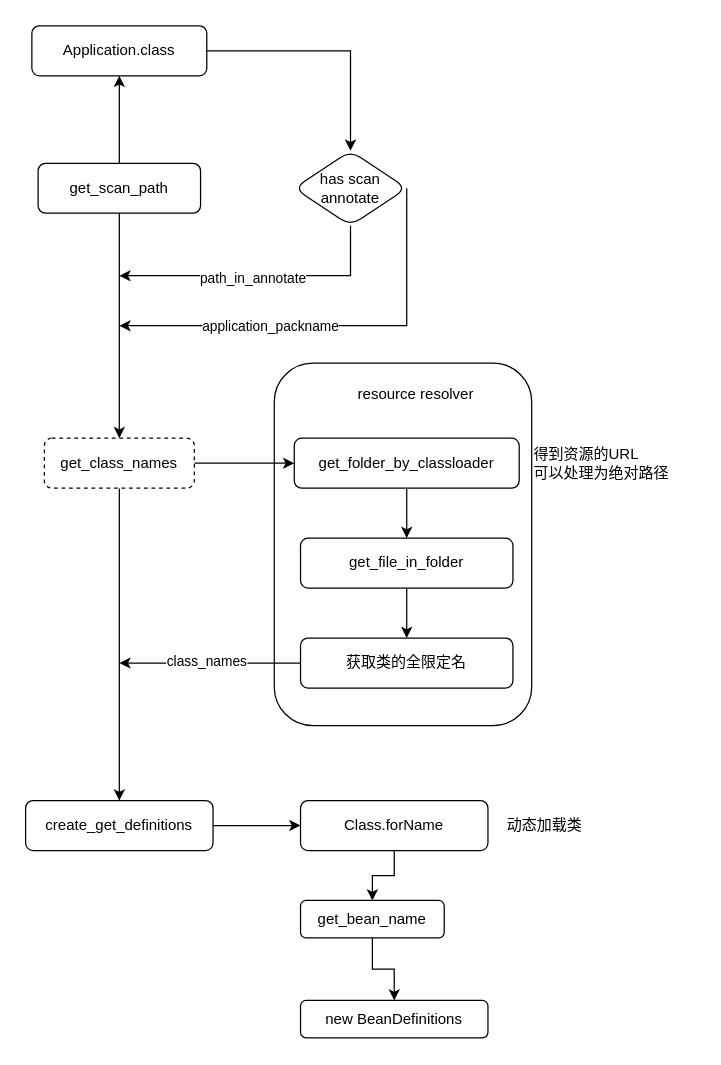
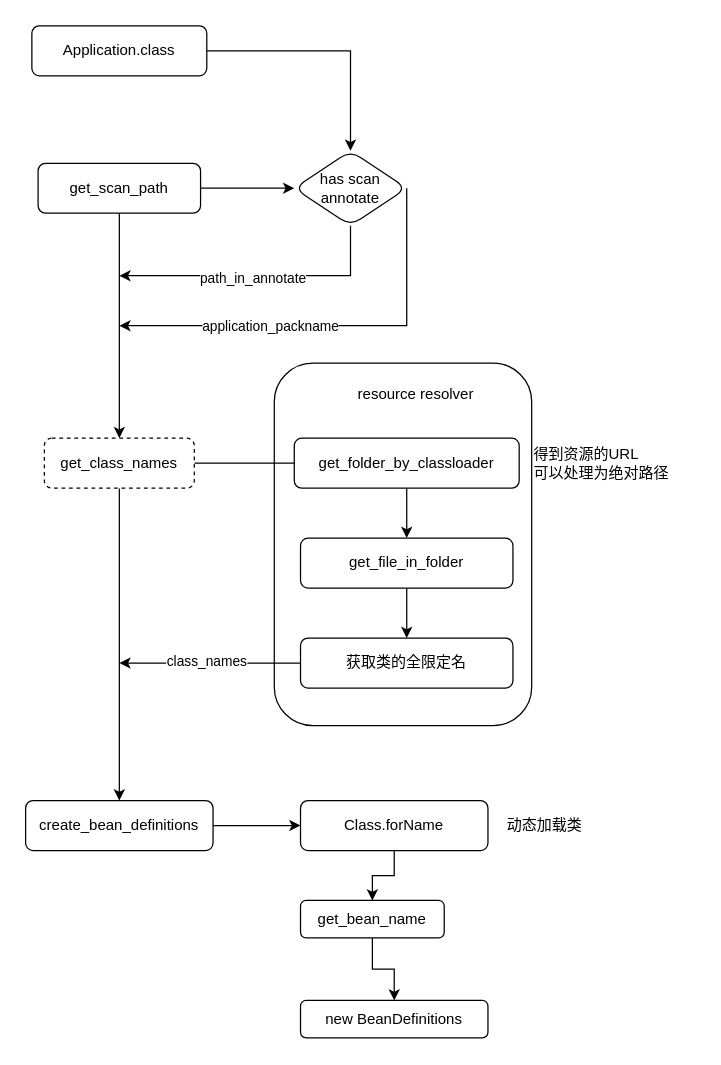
(119, 124) -> (243, 188)
(284, 463) -> (287, 463)
(119, 826) -> (119, 826)
